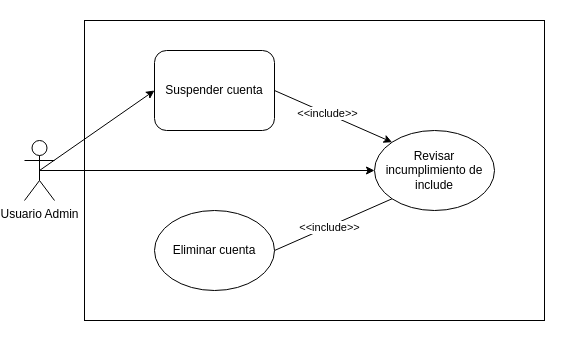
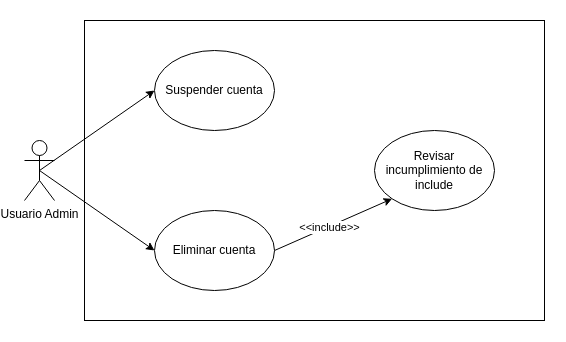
(215, 91) -> (215, 91)
(330, 115) -> none
(205, 171) -> (95, 209)
(387, 201) -> (385, 202)
